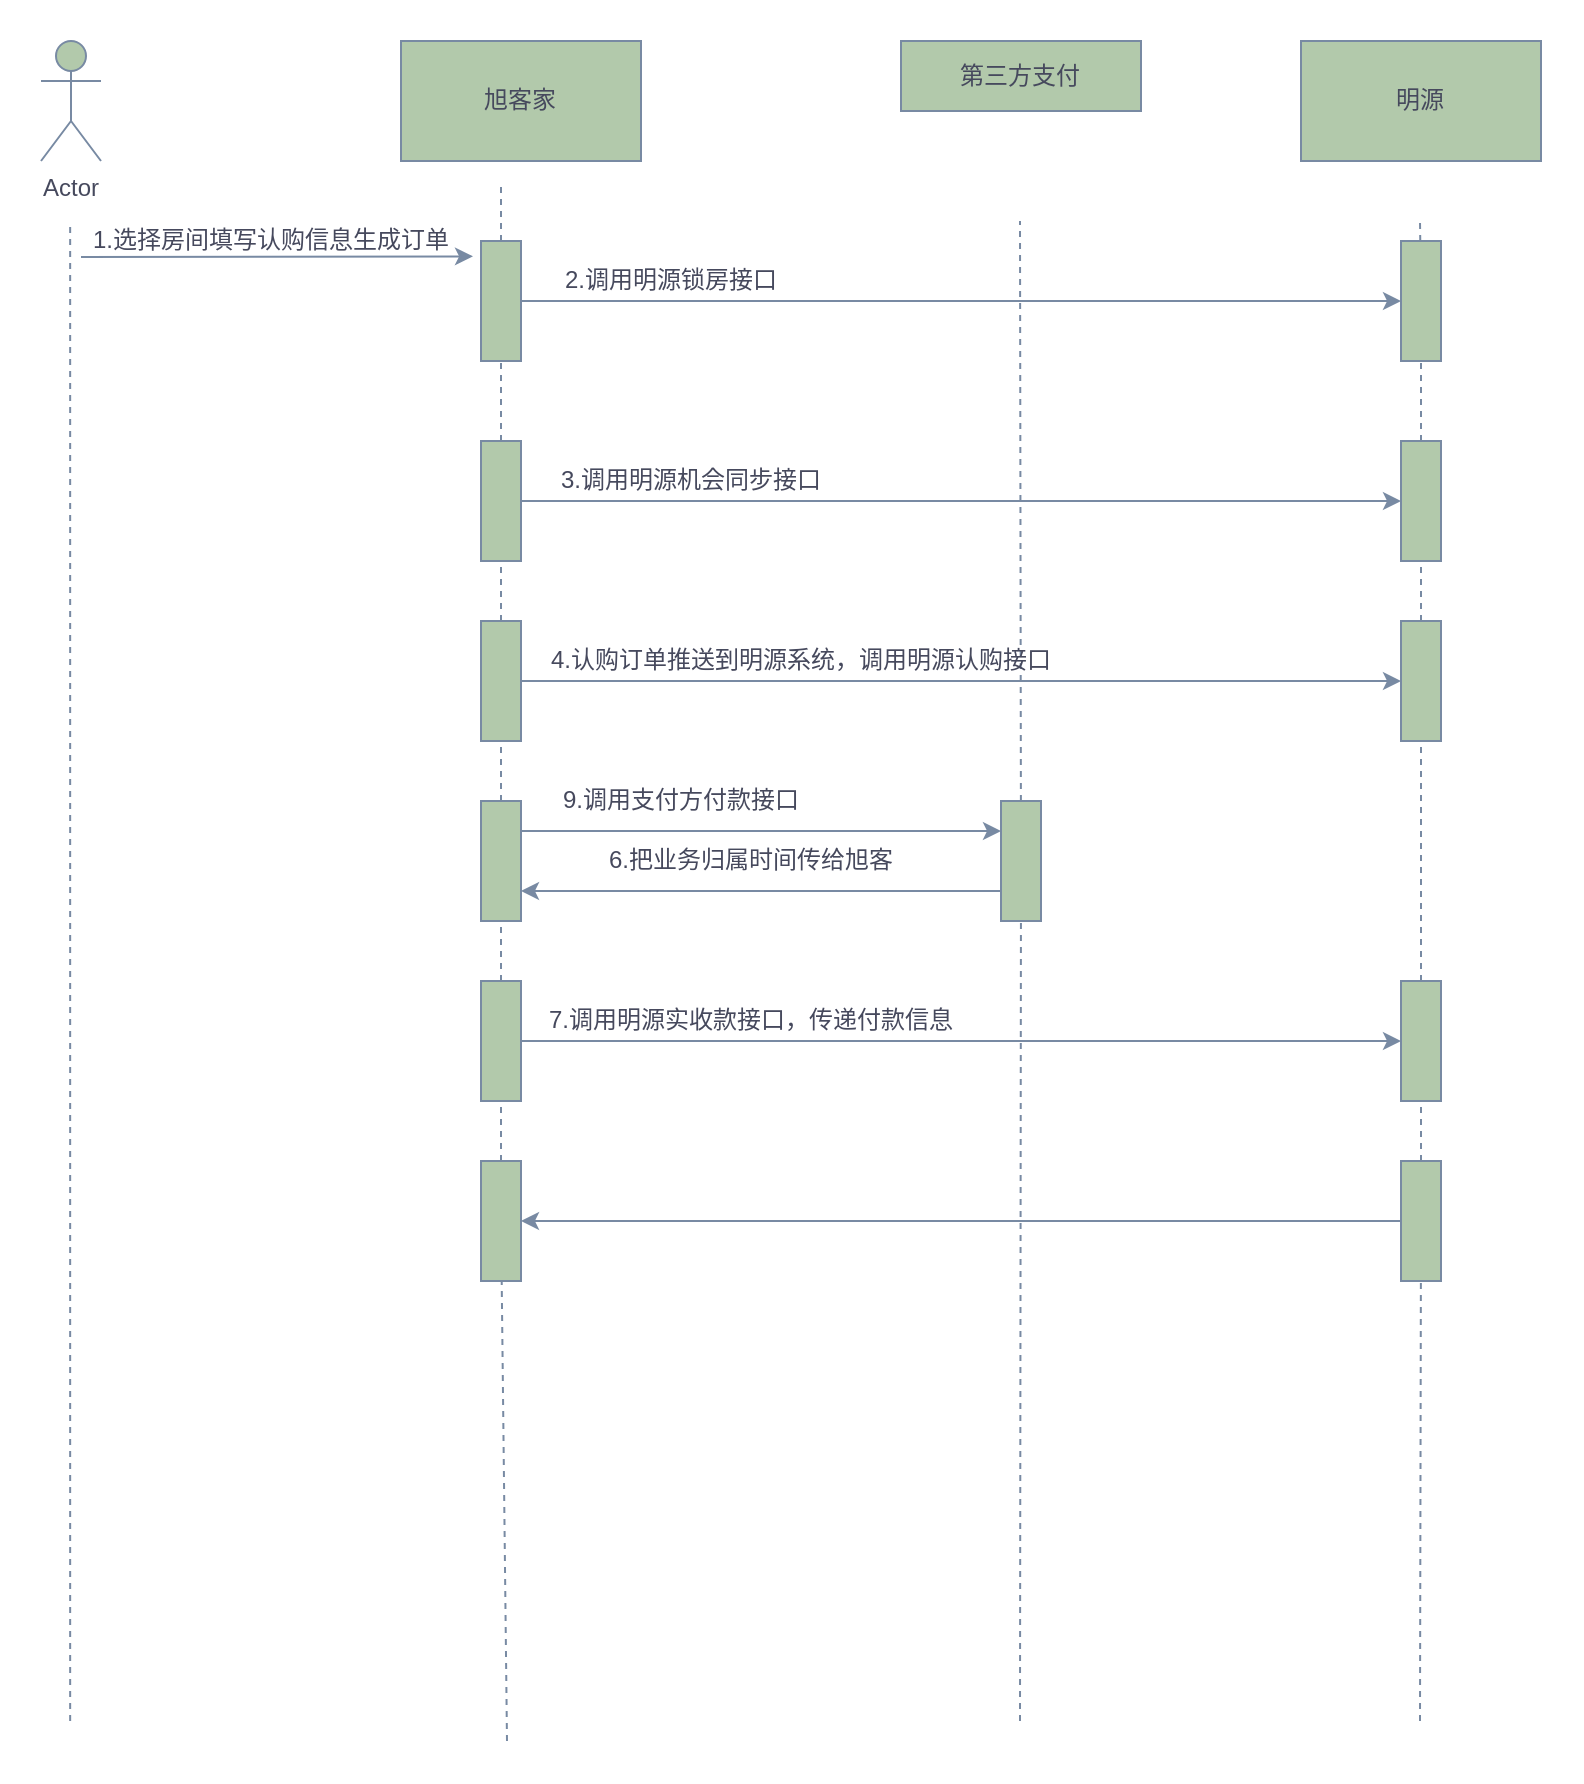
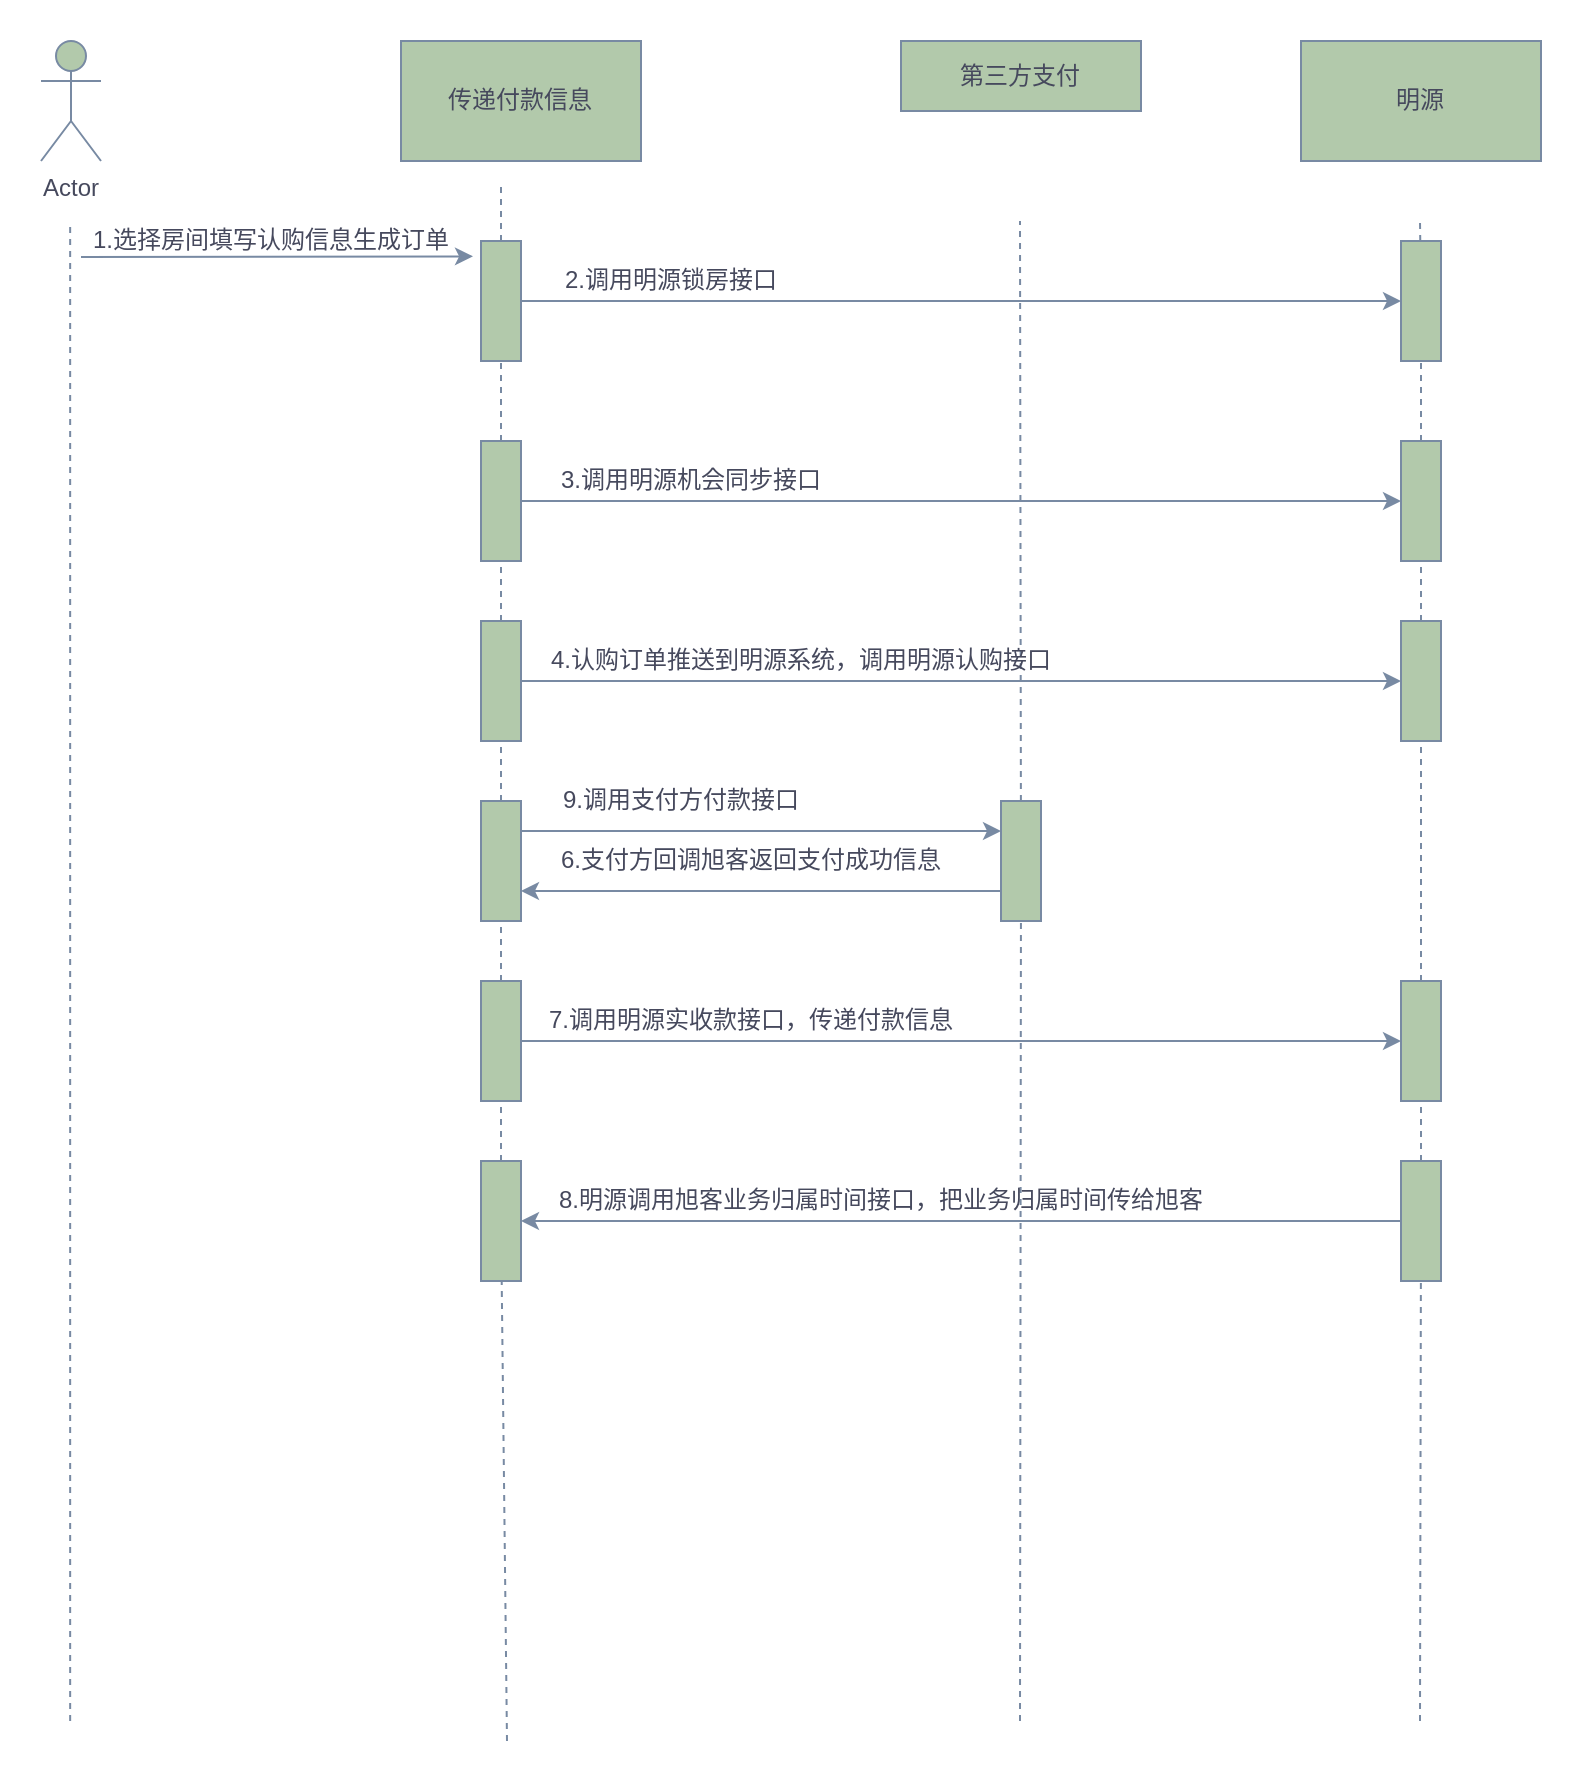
(521, 101) -> (521, 101)
(752, 861) -> (752, 861)
none -> (881, 1201)
